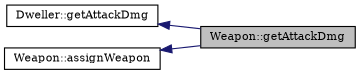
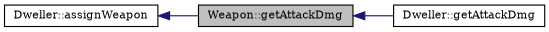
(185, 27) -> (379, 16)
(82, 59) -> (81, 16)
